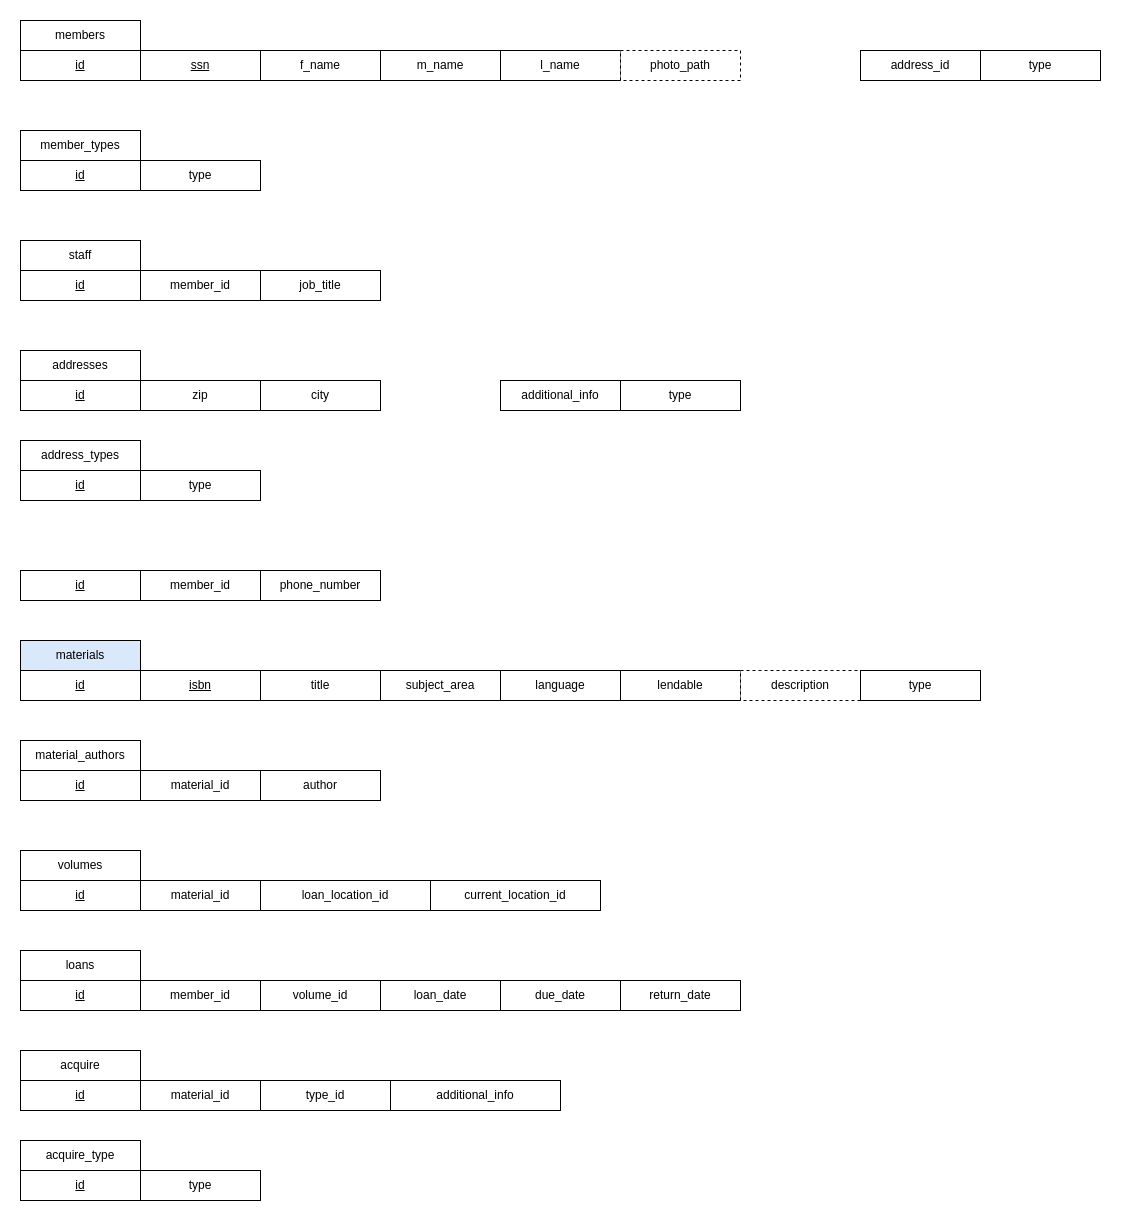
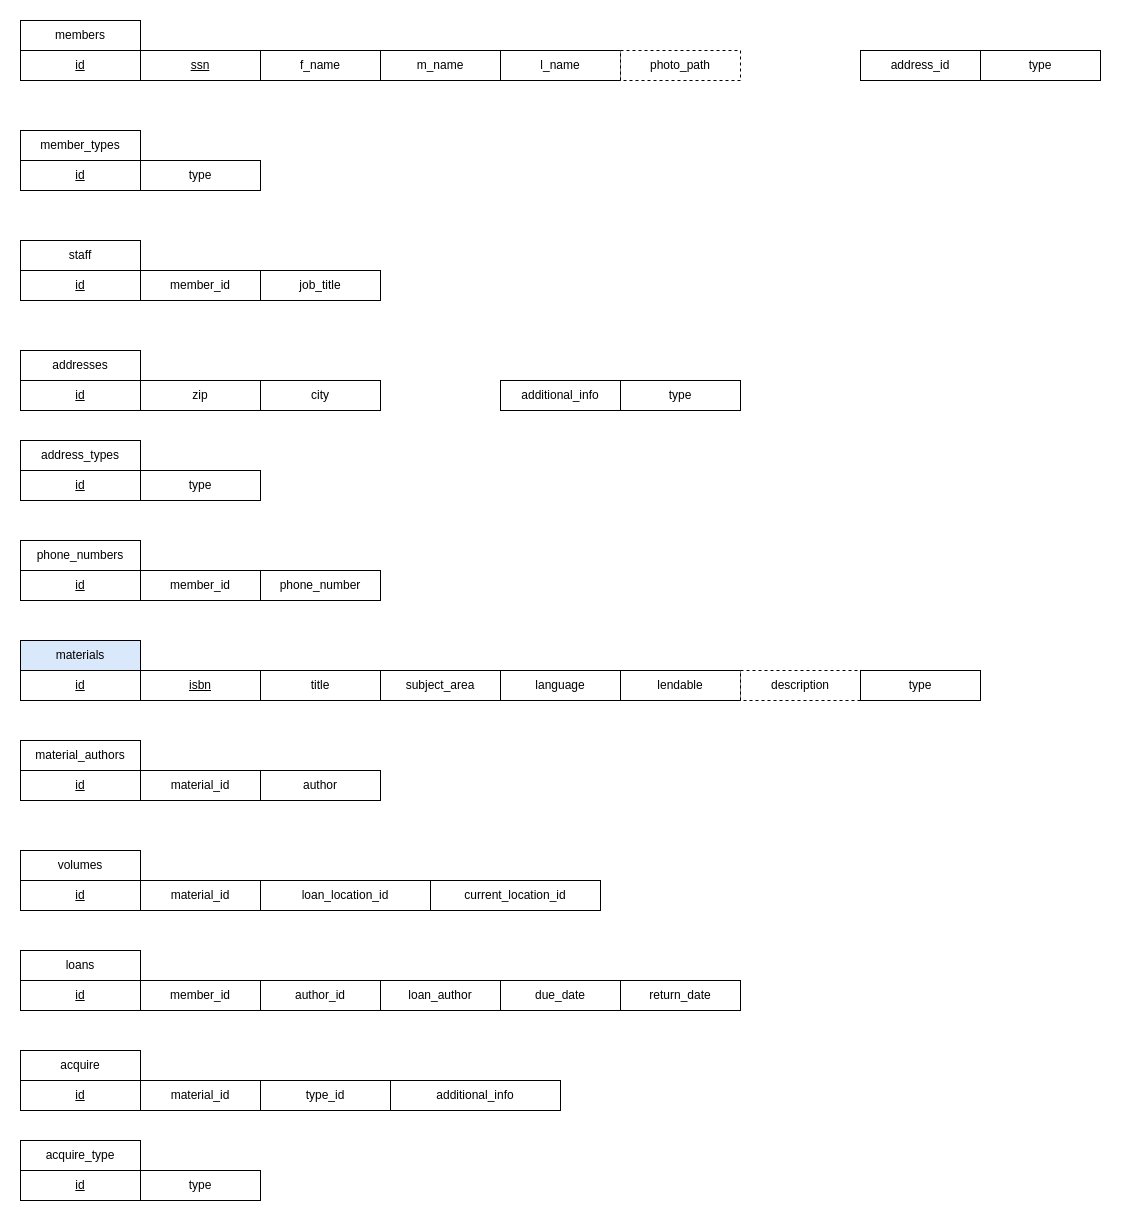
none -> (81, 556)
(321, 996) -> (321, 996)
(441, 996) -> (441, 996)
